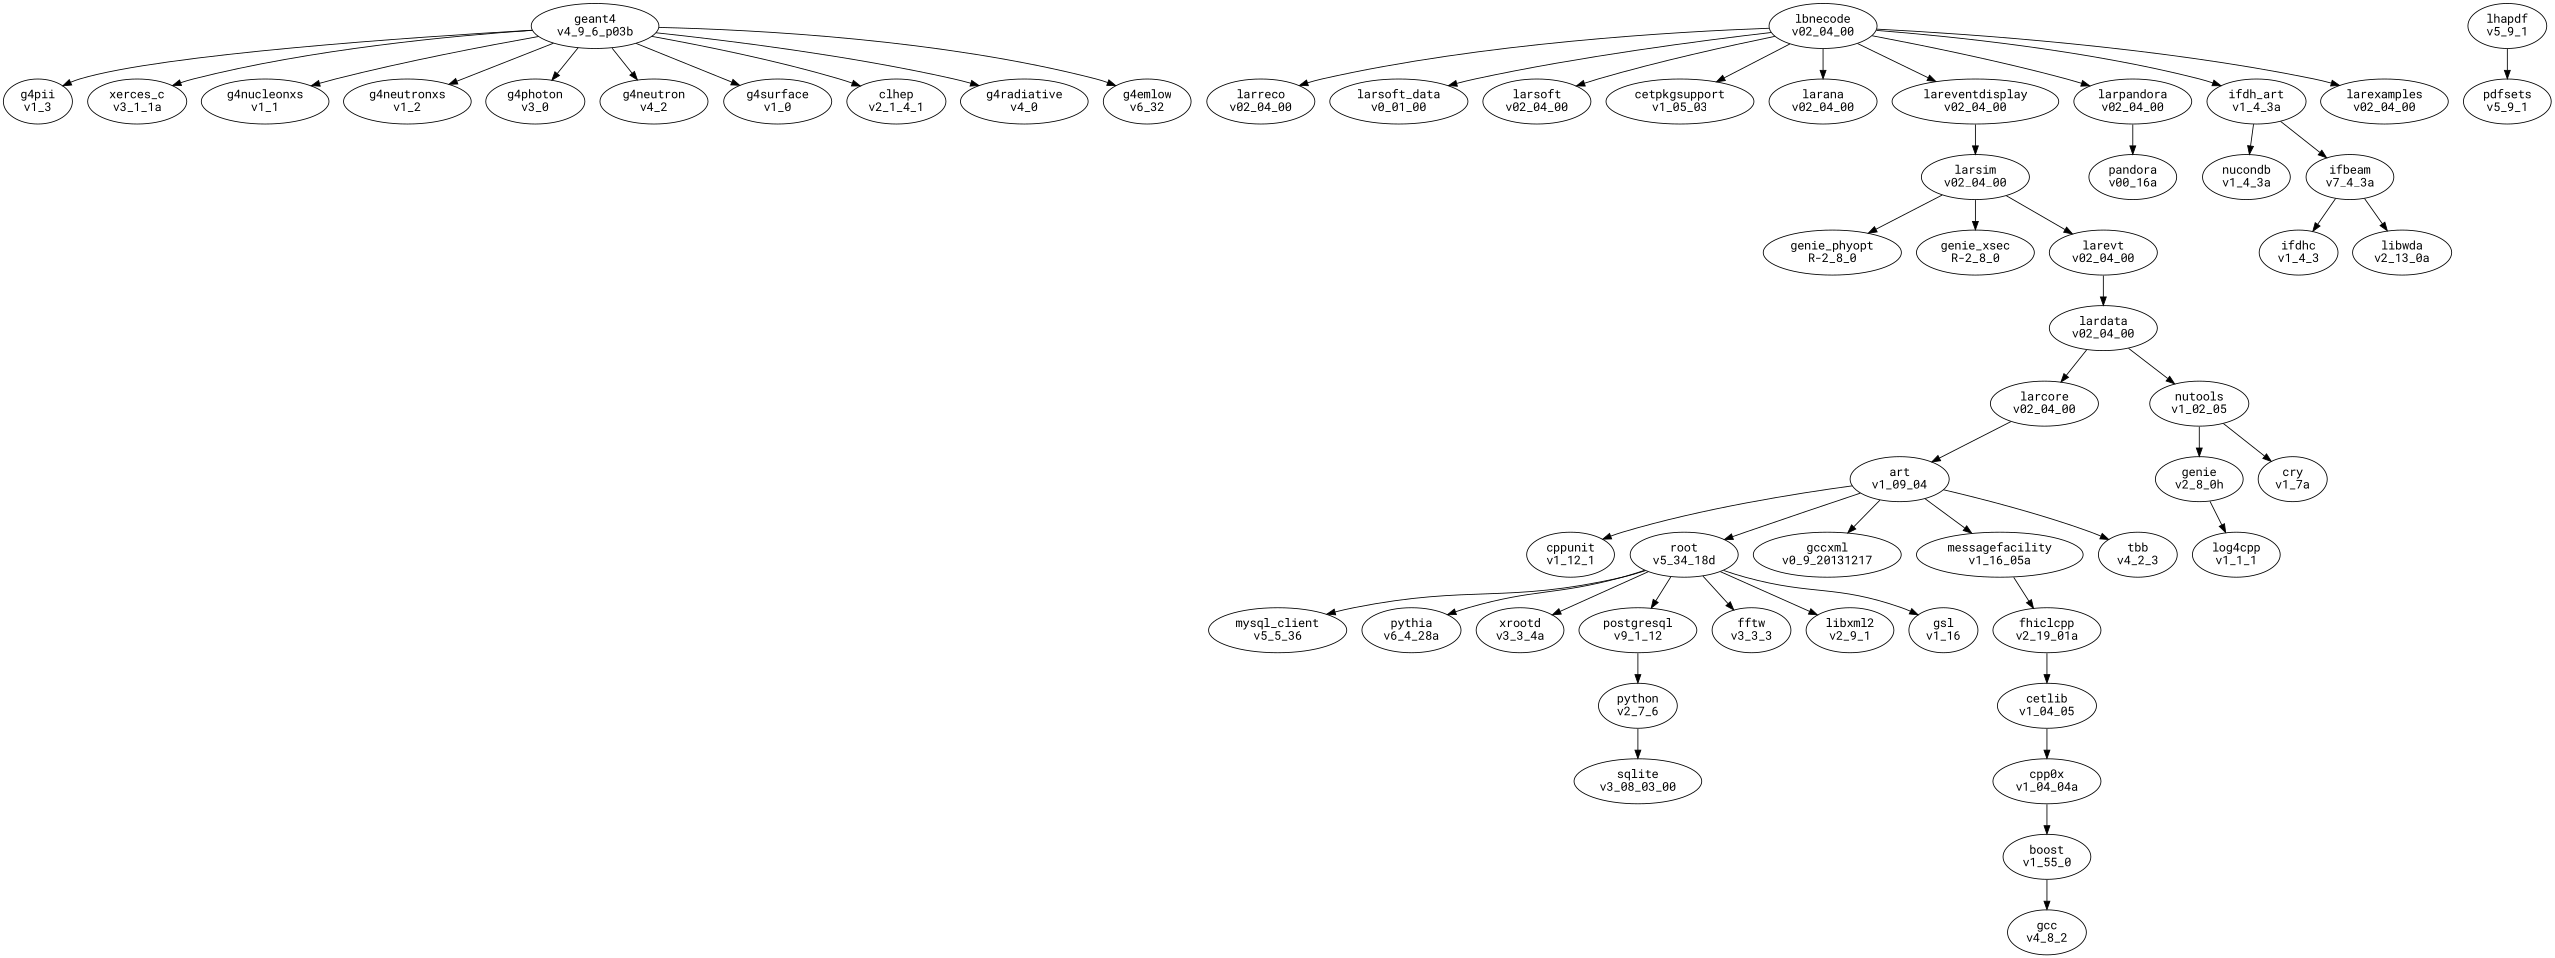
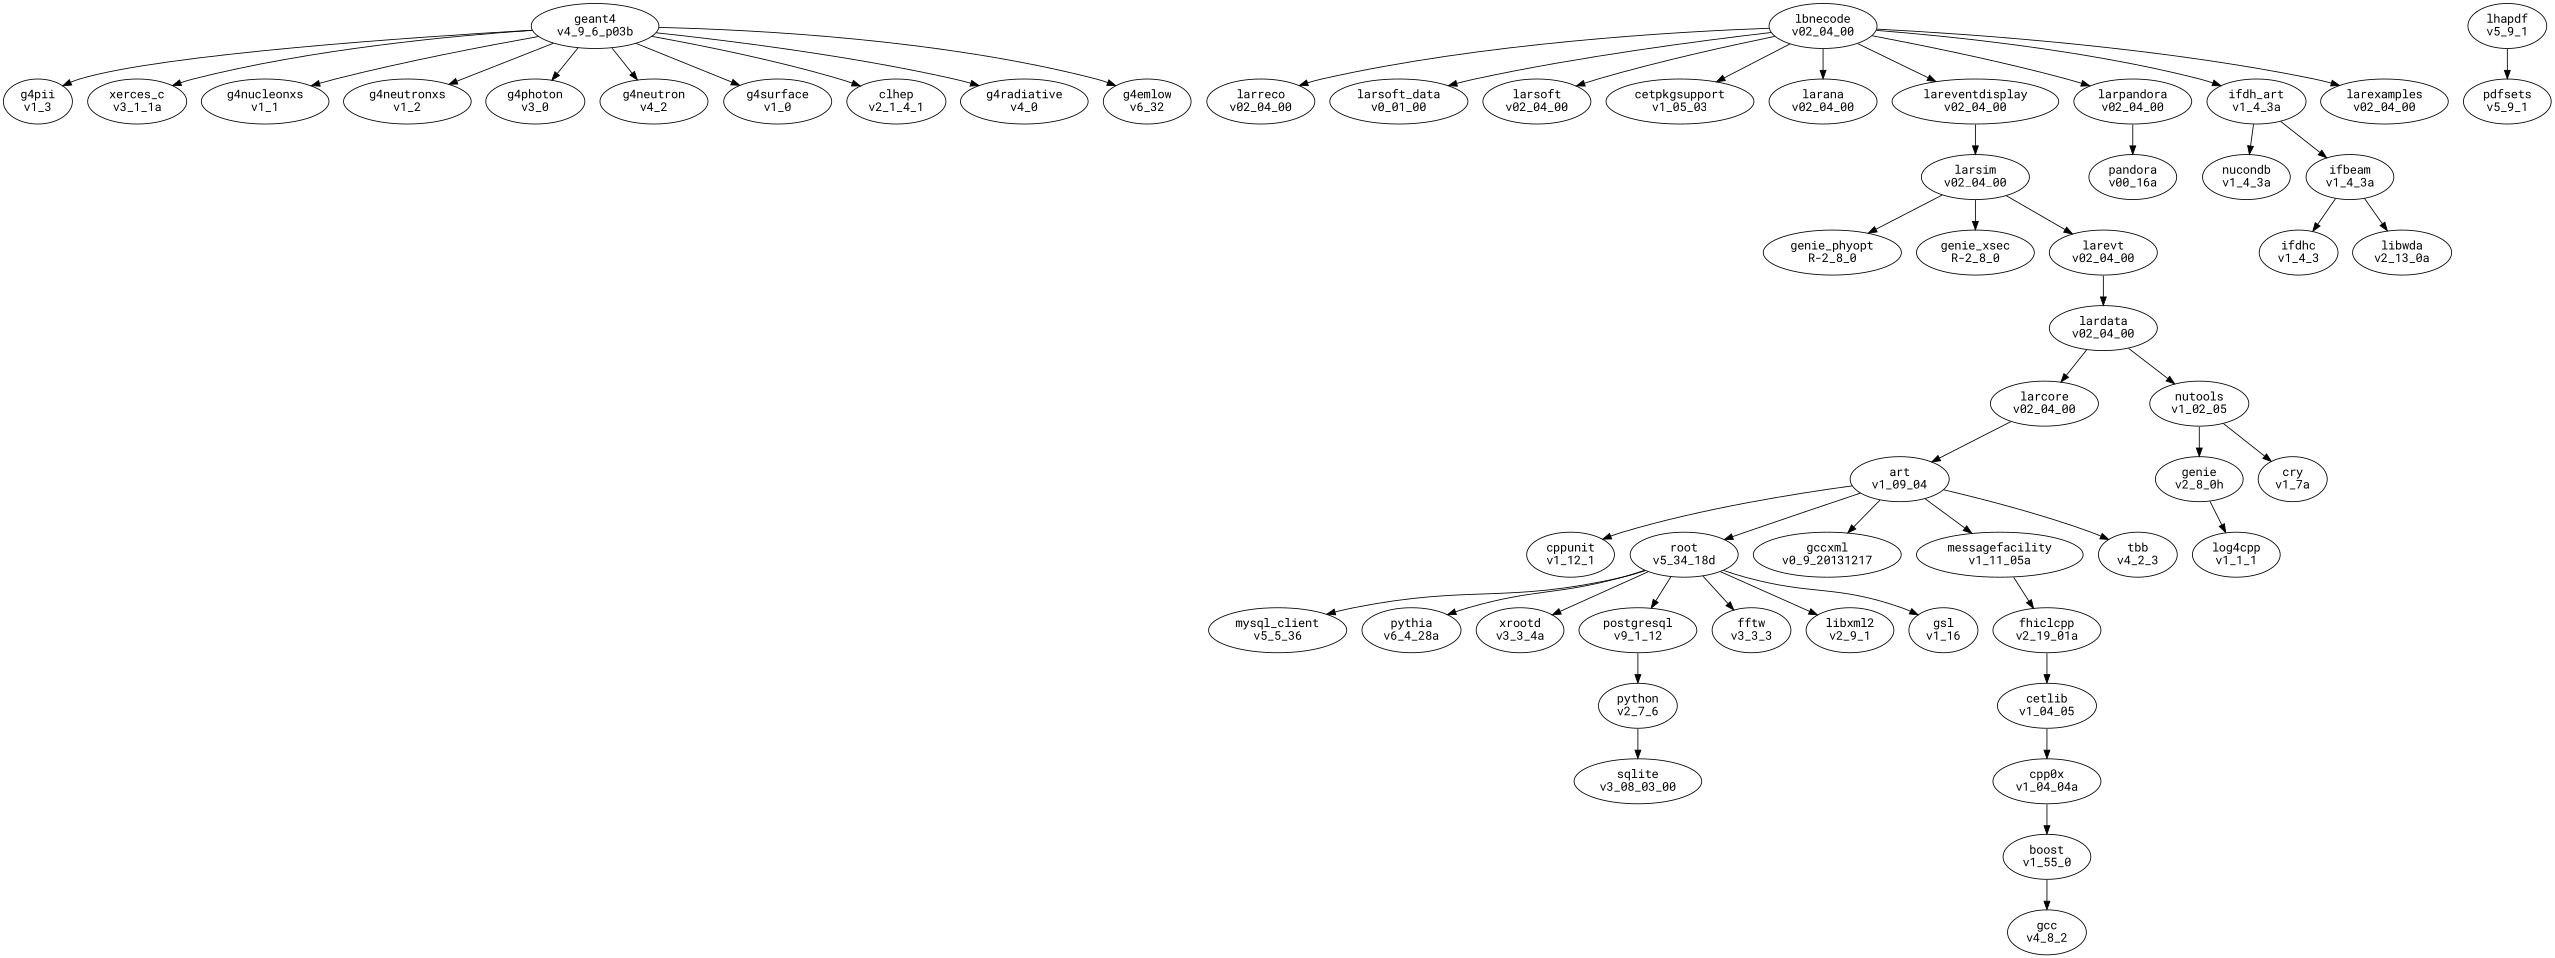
(2350, 177) -> (2350, 177)
(2000, 555) -> (2000, 555)
